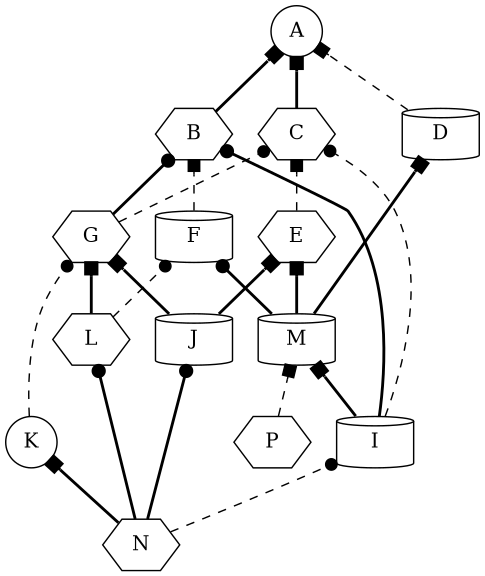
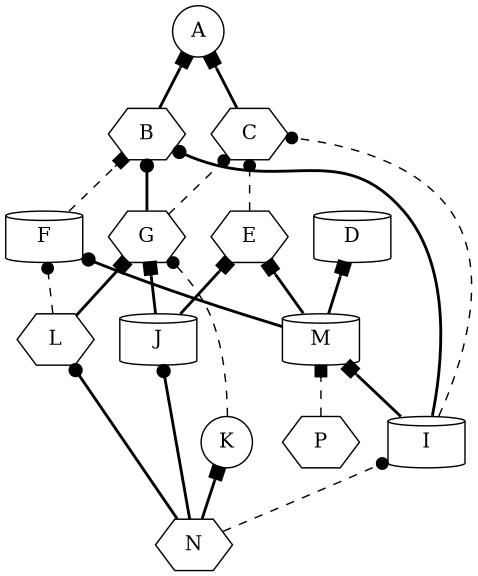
(368, 83) -> none
(297, 195) -> (250, 191)
